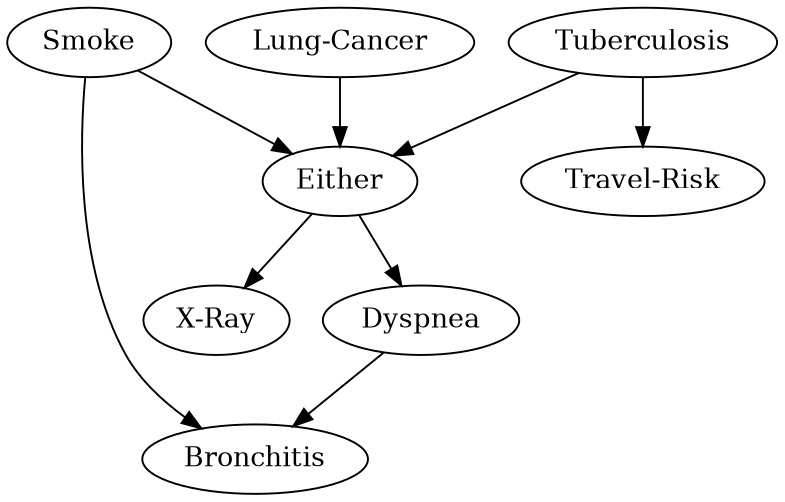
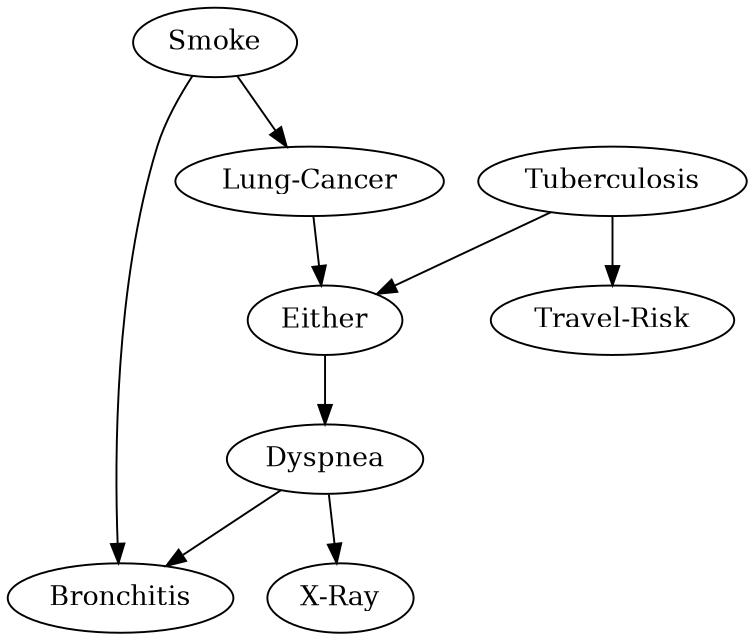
(206, 107) -> (257, 104)
(285, 244) -> (332, 519)
